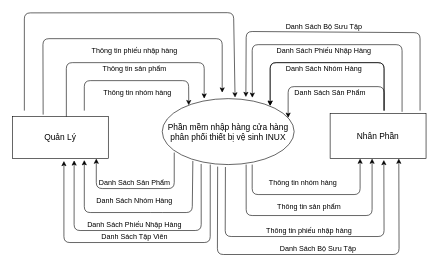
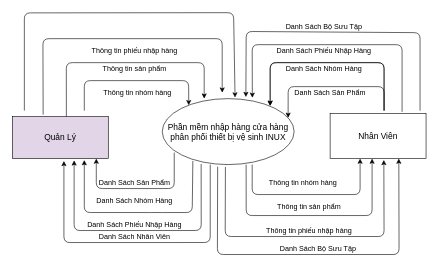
(378, 137) -> (378, 137)
(60, 138) -> (60, 138)
(135, 237) -> (135, 237)
